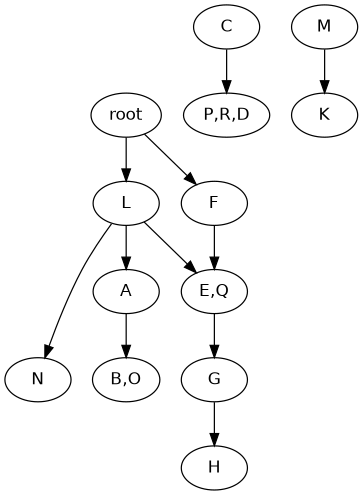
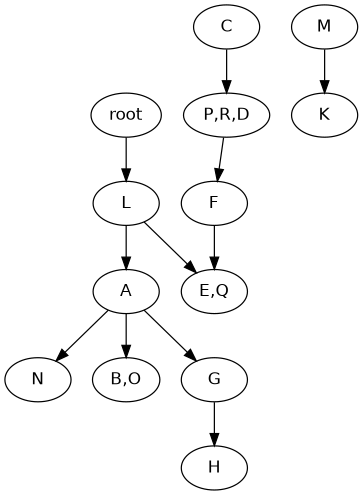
(166, 155) -> (221, 153)
(76, 282) -> (87, 331)
(214, 330) -> (166, 331)
